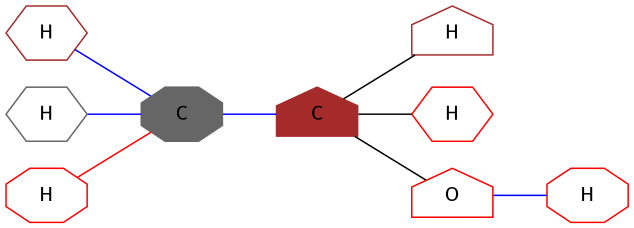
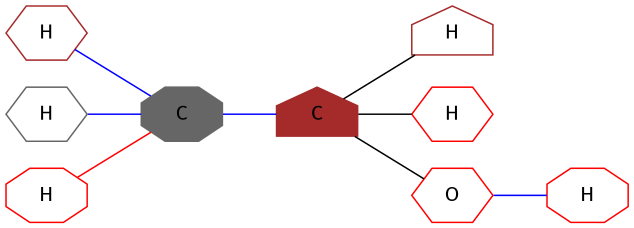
(452, 195) -> (452, 195)
